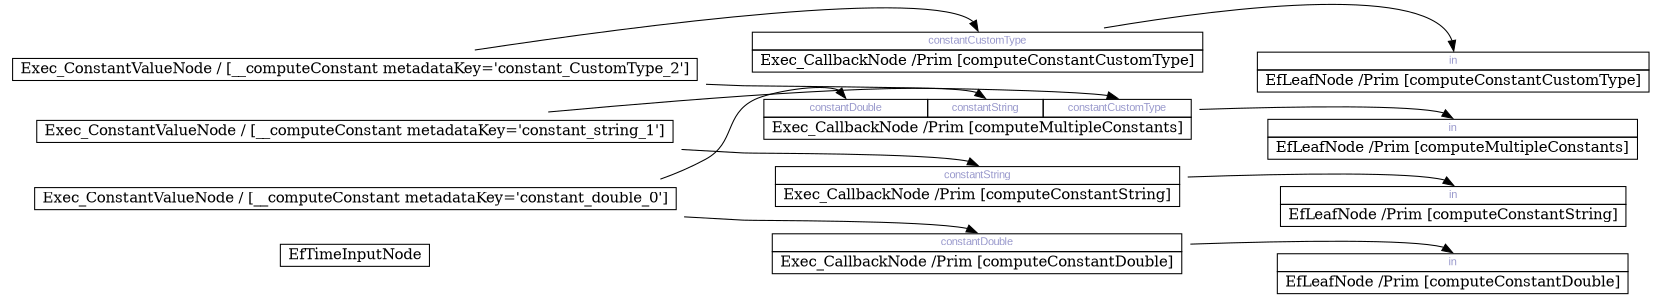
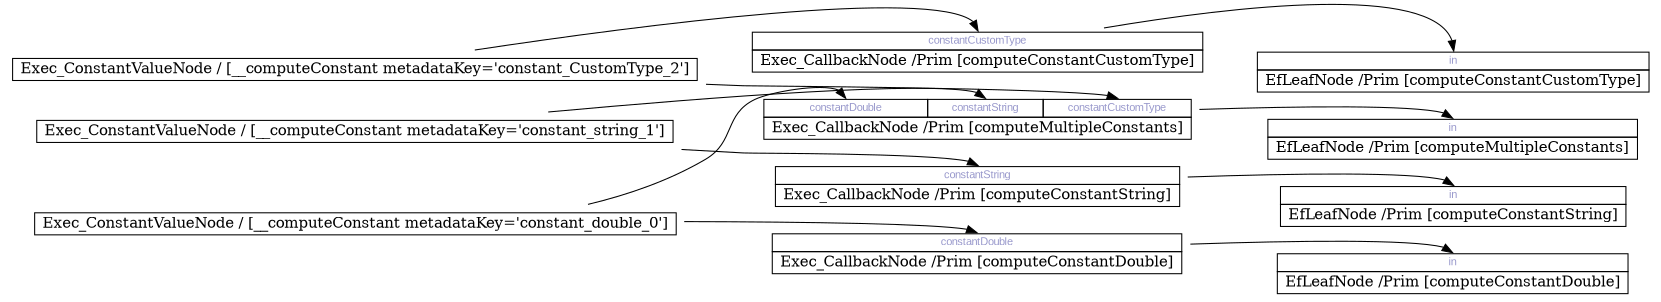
(355, 255) -> none
